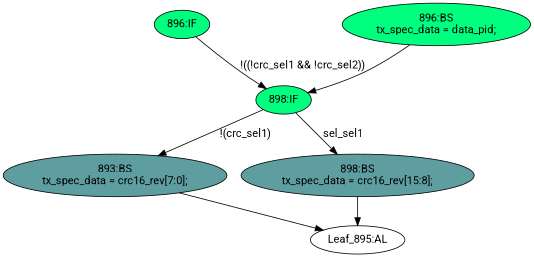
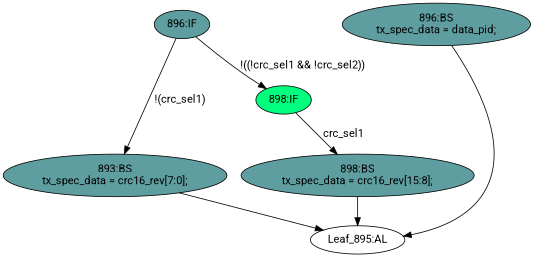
(182, 24) -> (182, 24)
(436, 24) -> (436, 24)
(365, 72) -> (494, 158)
(214, 131) -> (152, 93)
(343, 134) -> (343, 134)
